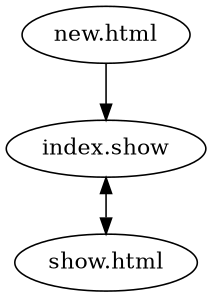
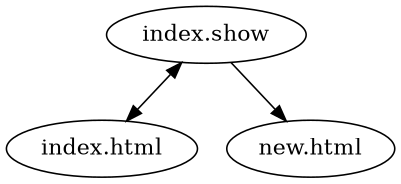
(106, 84) -> (253, 86)
(106, 263) -> (102, 149)
